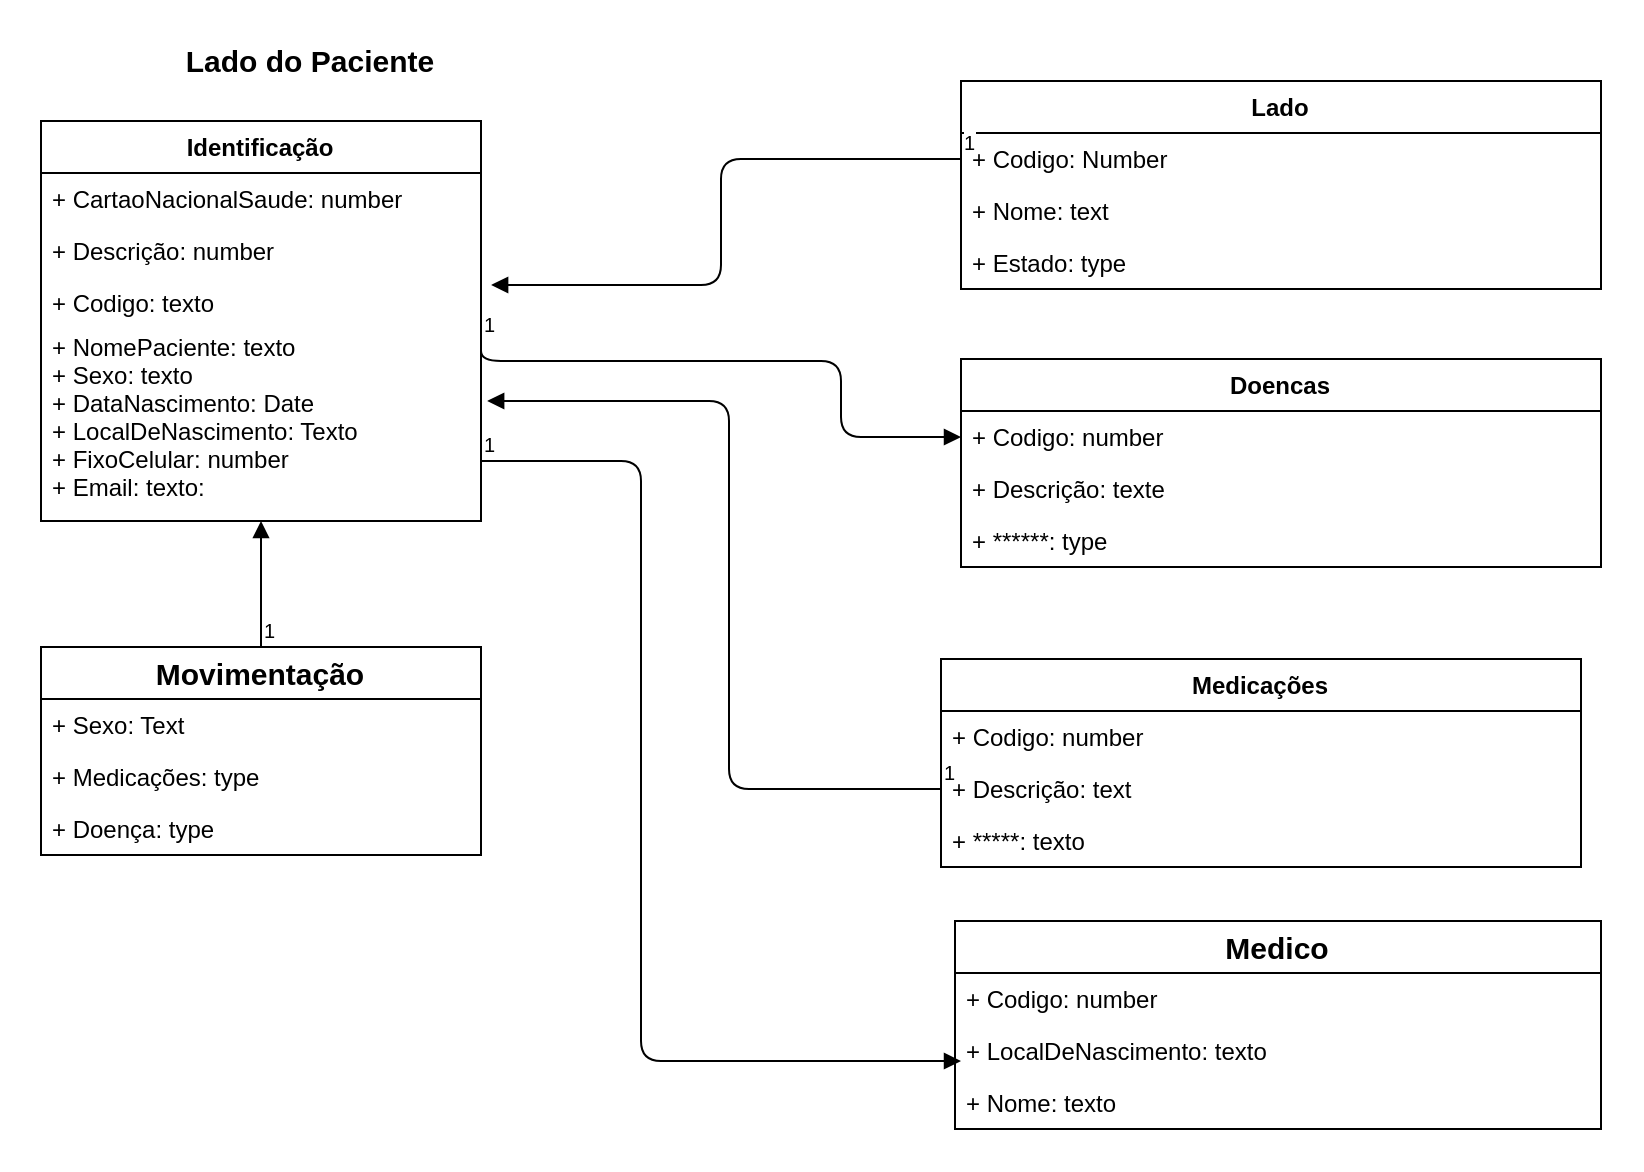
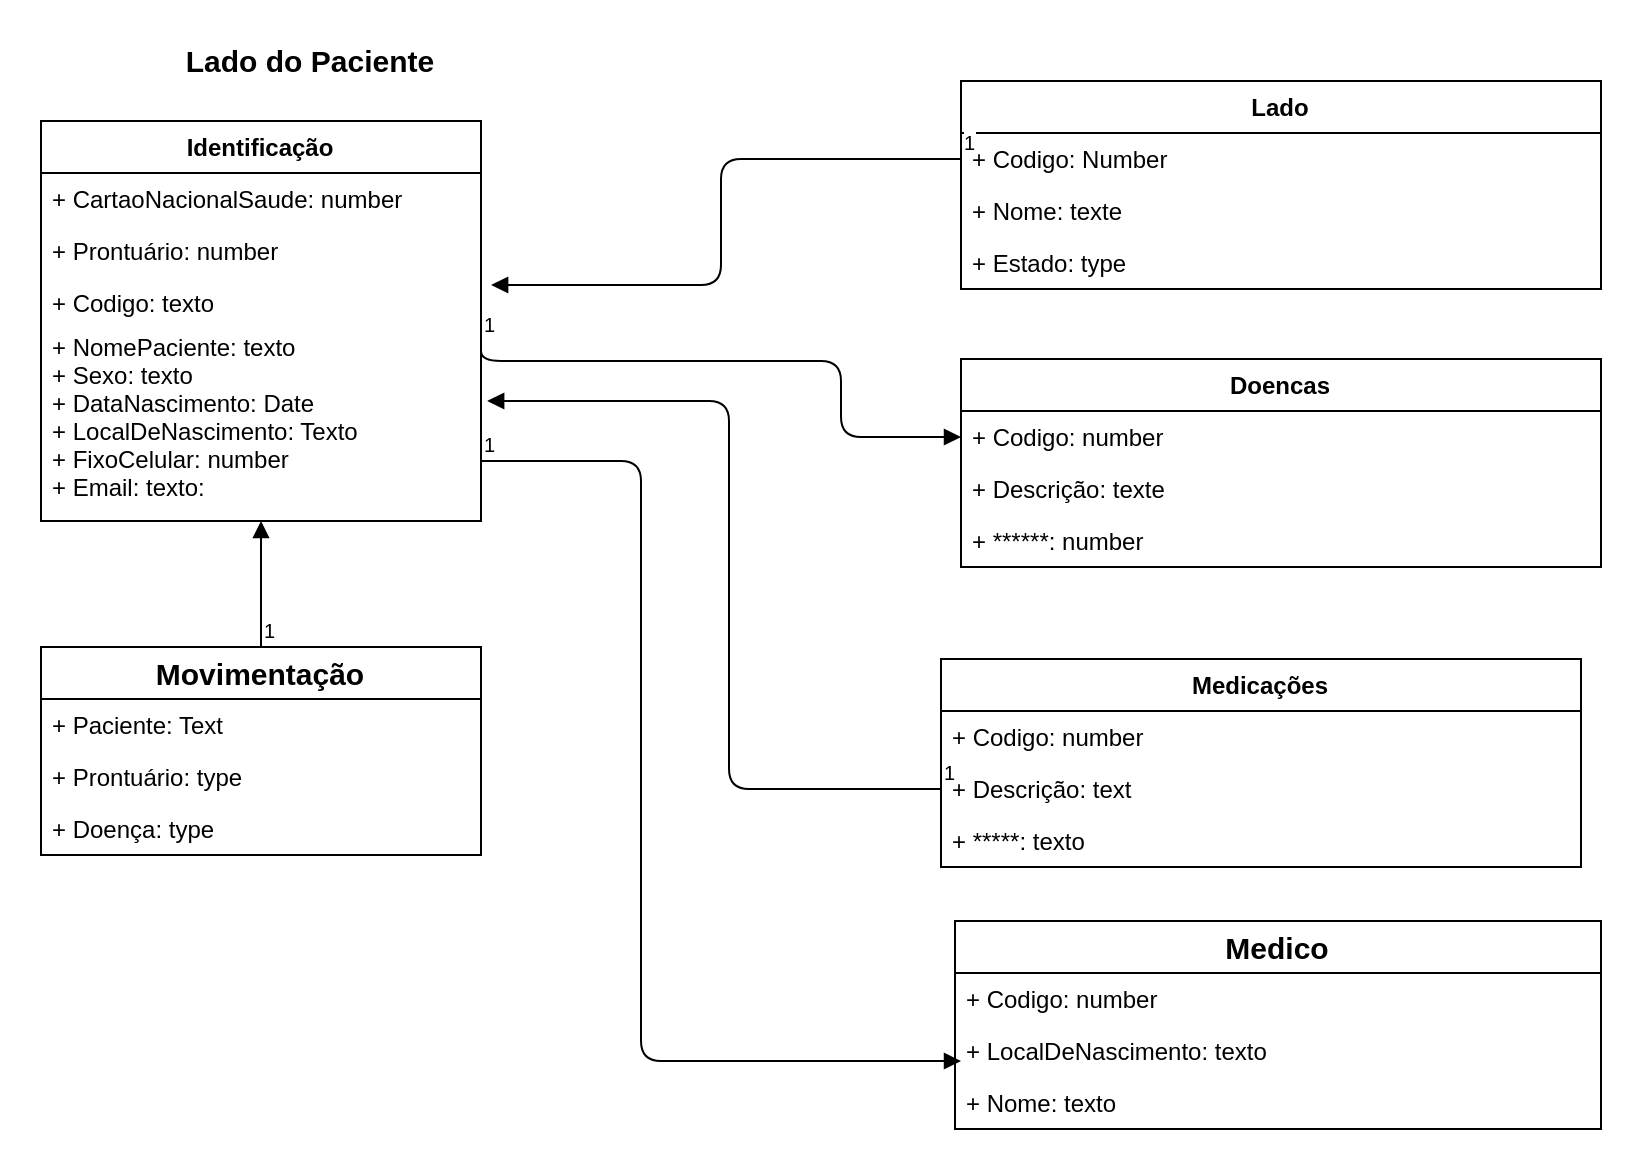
(1043, 212) -> (1050, 212)
(167, 252) -> (174, 252)
(1057, 542) -> (1070, 542)
(123, 726) -> (147, 726)
(160, 778) -> (160, 778)
